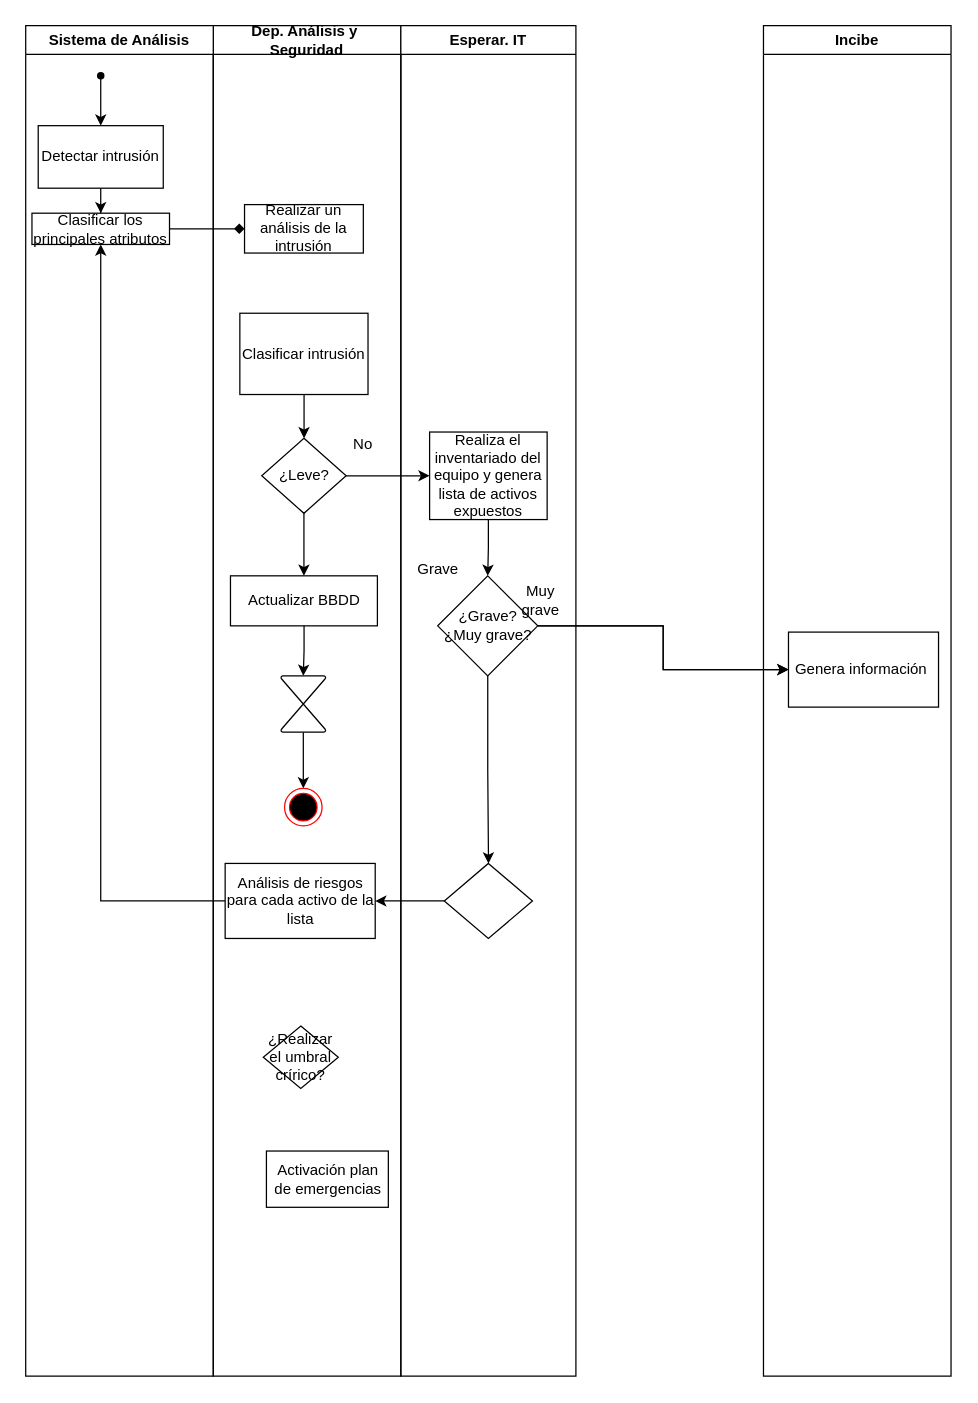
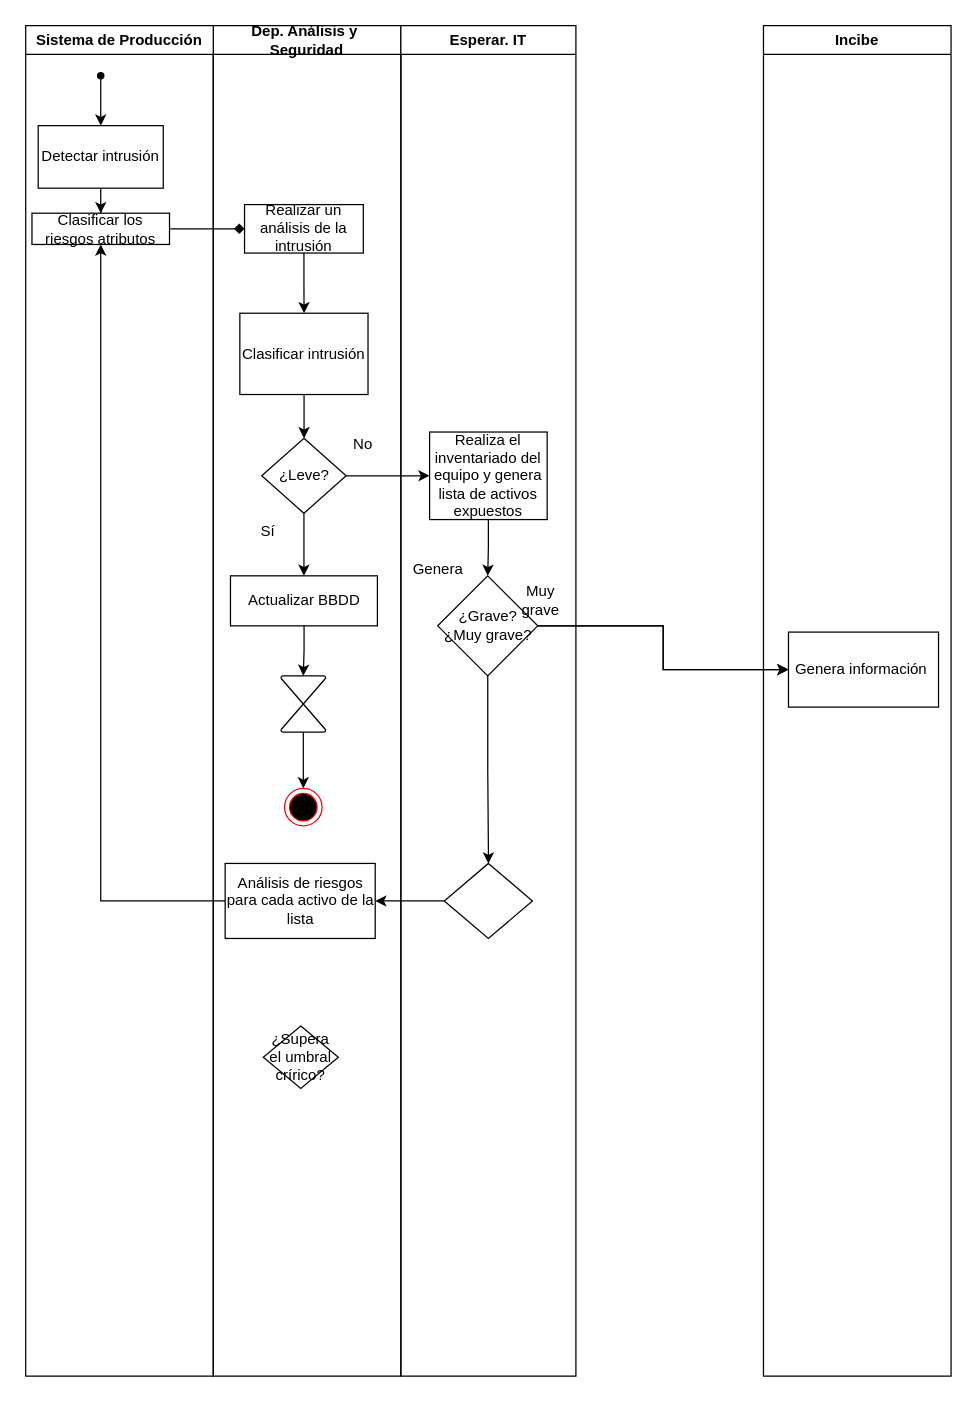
(119, 41) -> (119, 41)
(101, 229) -> (101, 229)
none -> (304, 279)
none -> (268, 532)
(438, 569) -> (438, 569)
(301, 1057) -> (301, 1057)
(327, 1179) -> none
